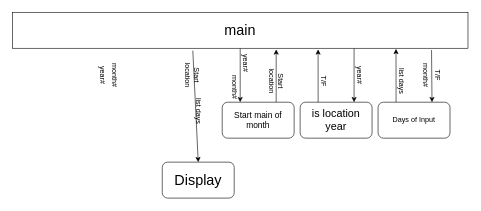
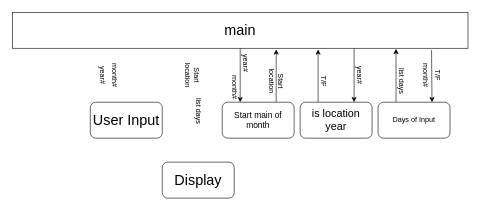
none -> (126, 120)
(198, 150) -> none
